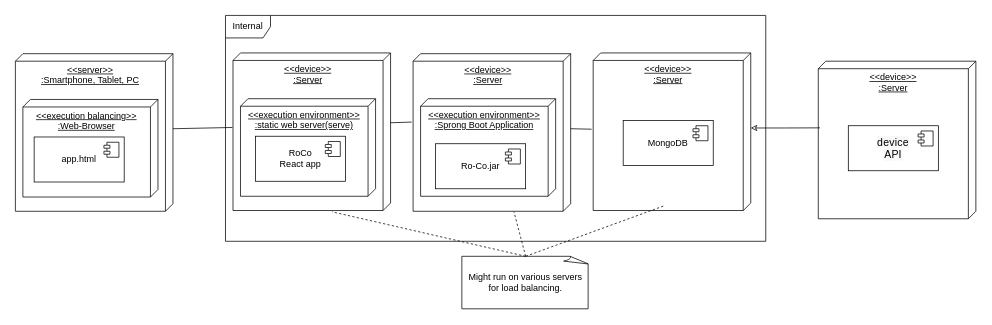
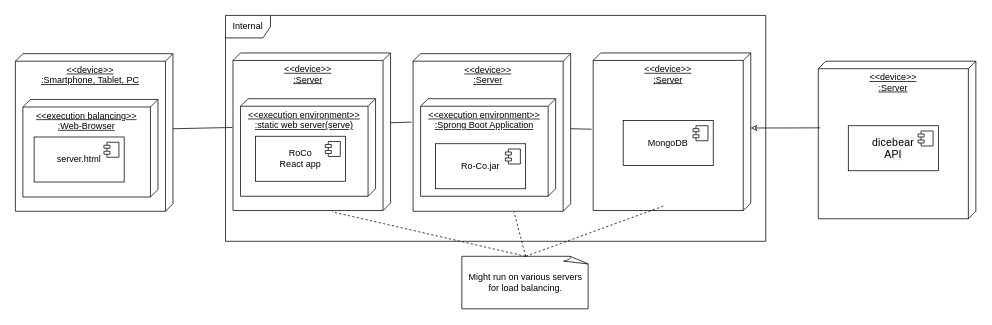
(90, 76) -> (90, 76)
(893, 148) -> (893, 148)
(79, 159) -> (79, 159)
